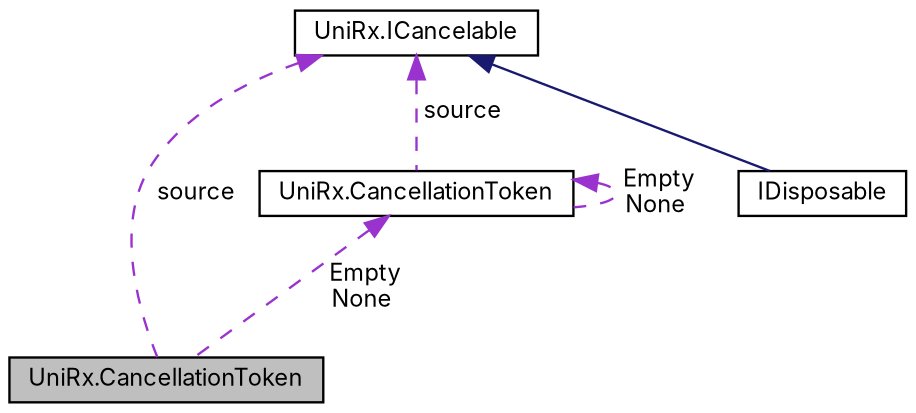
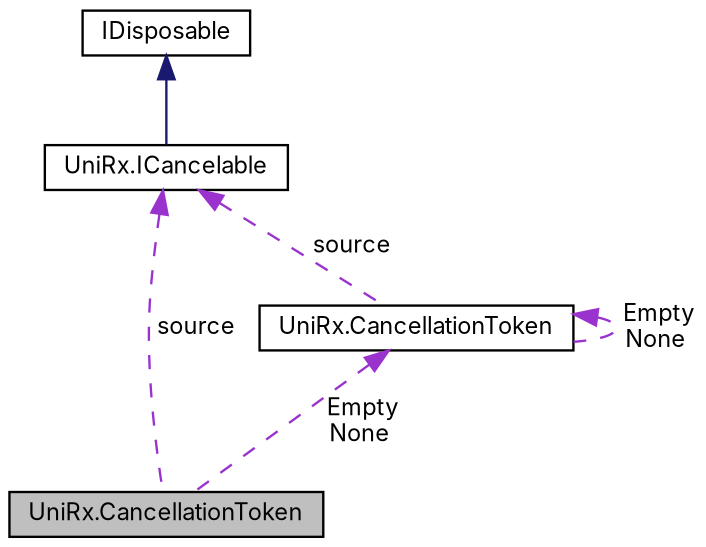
(631, 118) -> (166, 112)
